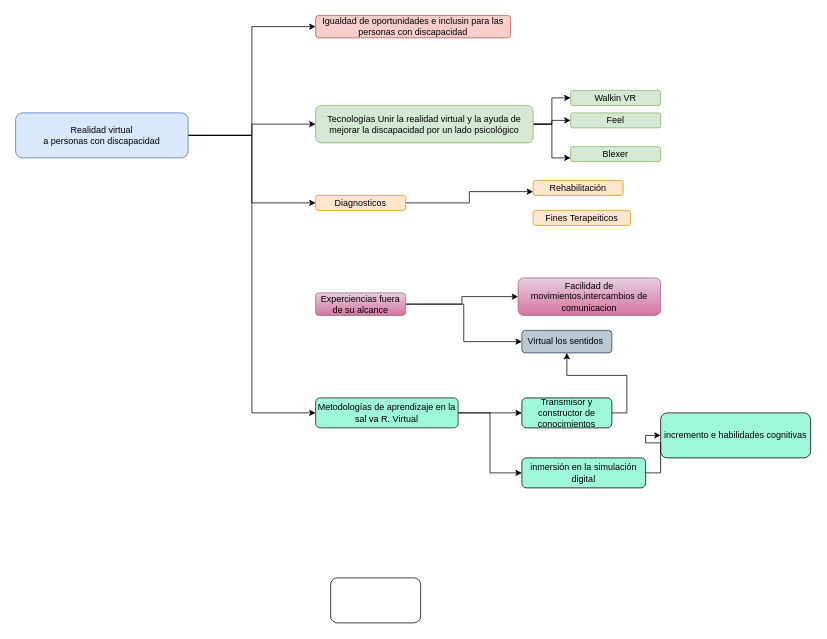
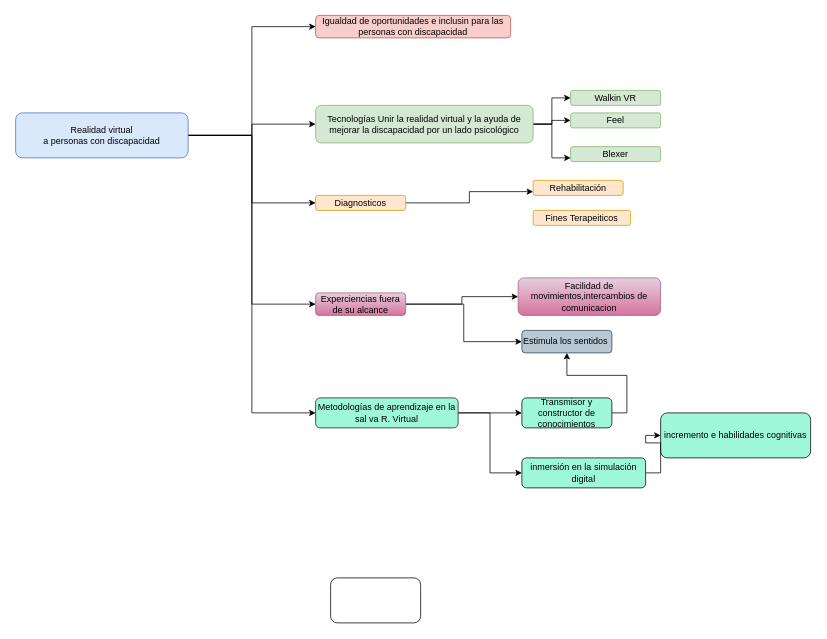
none -> (309, 304)
(567, 342) -> (567, 342)
